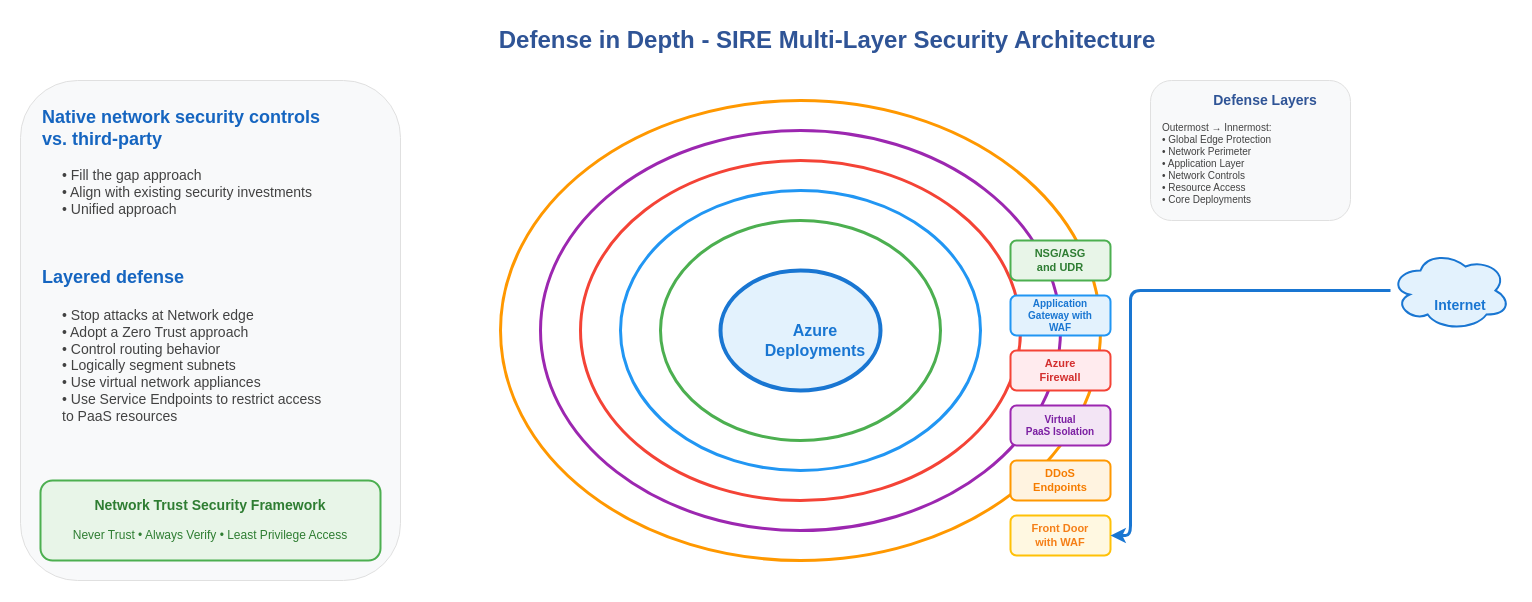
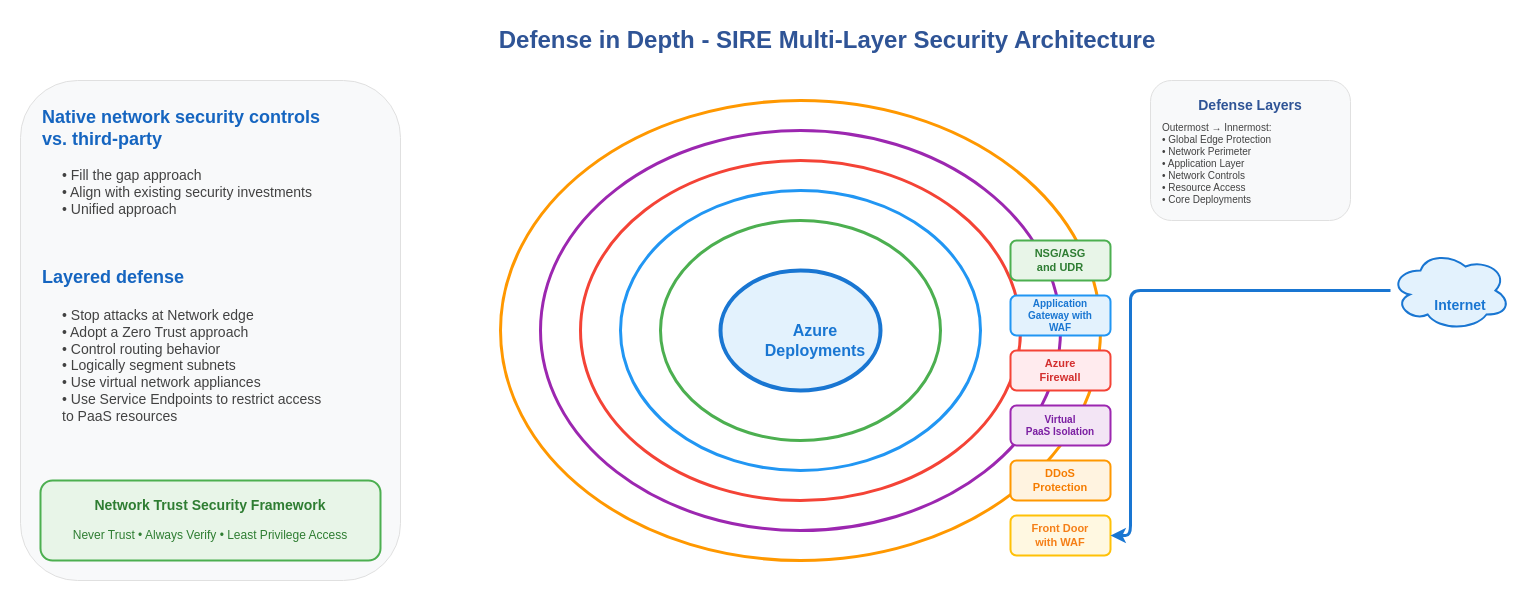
(1266, 96) -> (1251, 101)
(1061, 481) -> (1061, 481)
